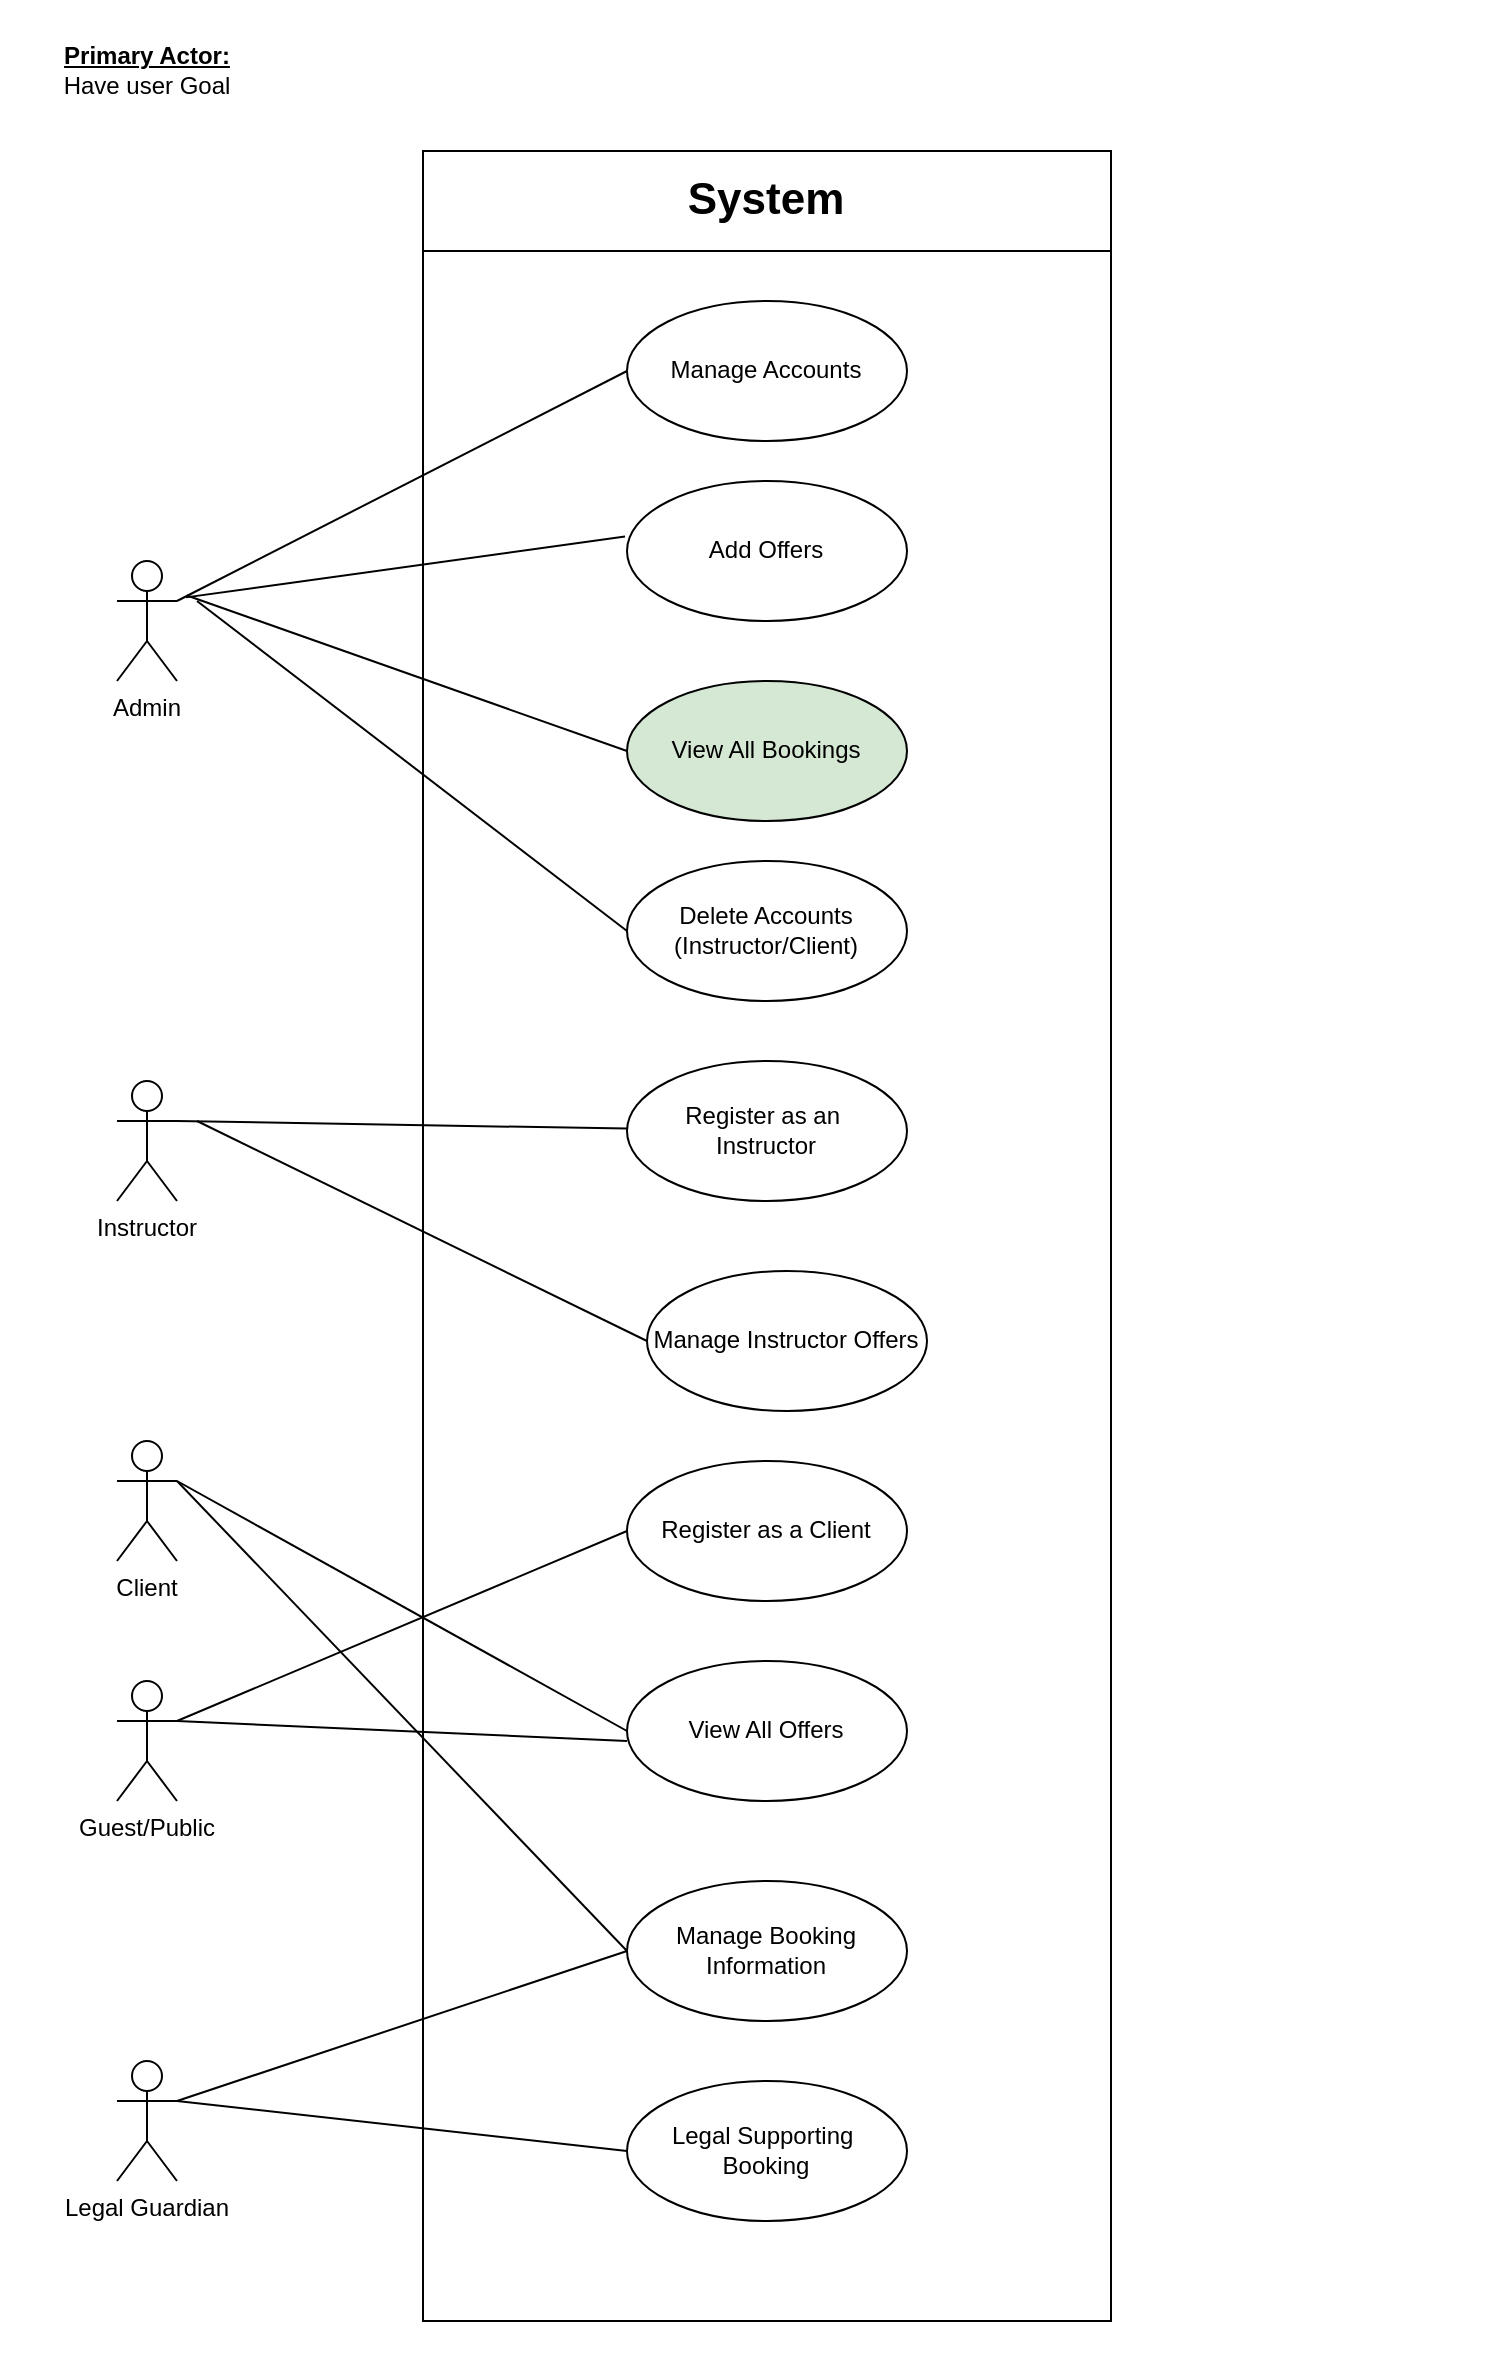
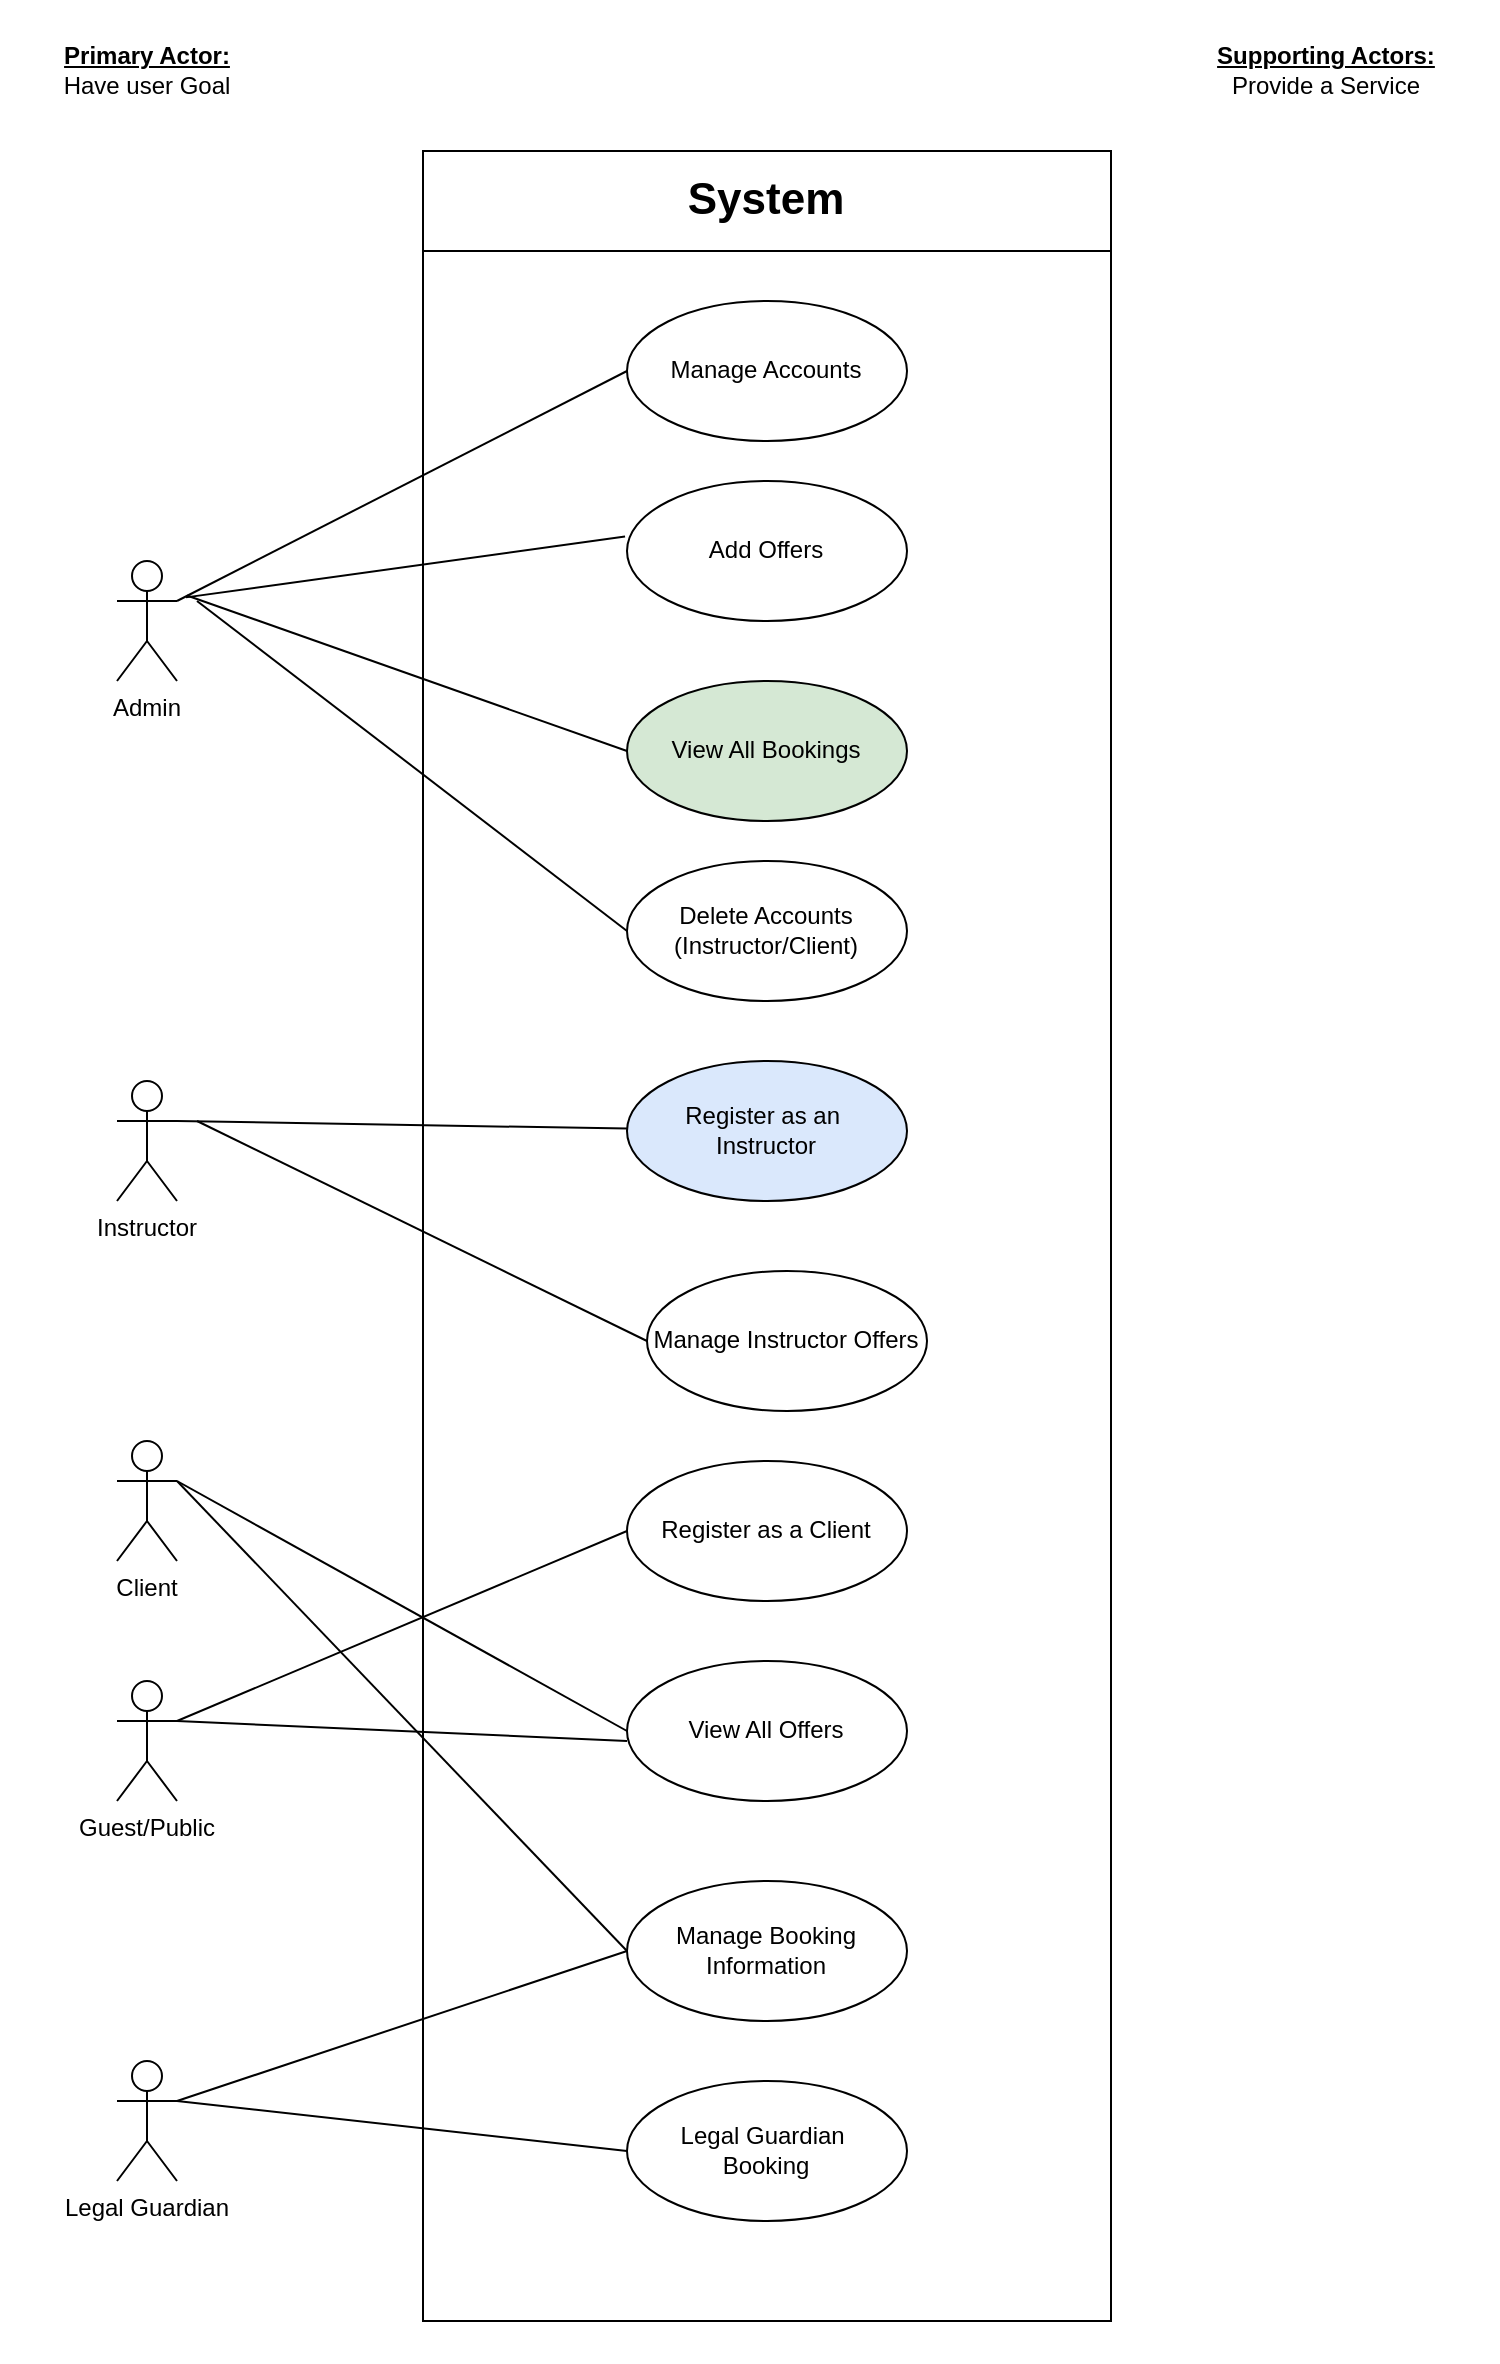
none -> (1327, 71)
(767, 1131) -> (767, 1131)
(767, 2151) -> (767, 2151)
